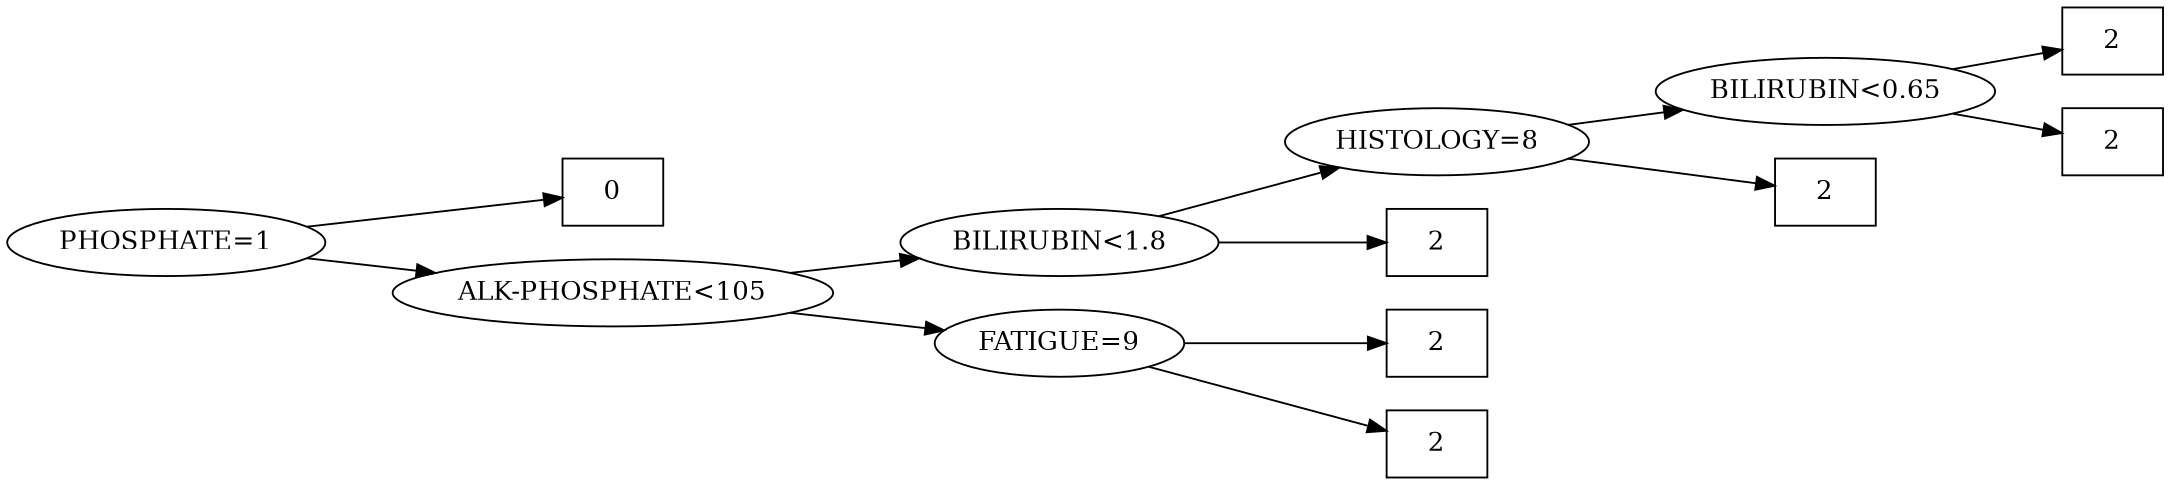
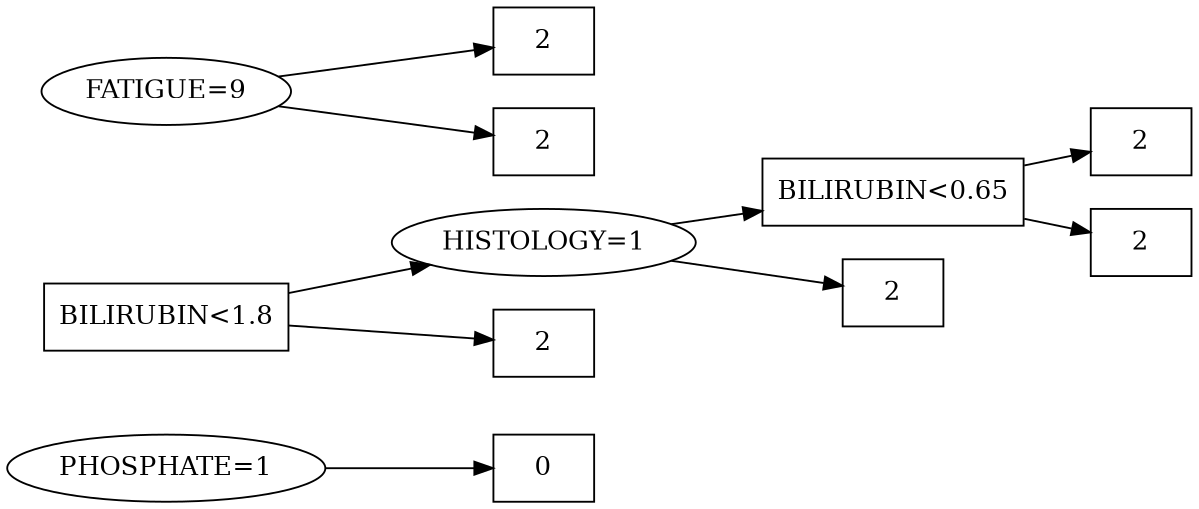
(1825, 91) -> (893, 192)
(1437, 142) -> (544, 242)
(1059, 242) -> (166, 317)
(613, 293) -> none
